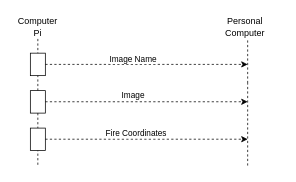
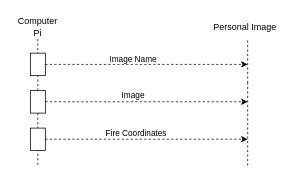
(245, 27) -> (245, 27)
